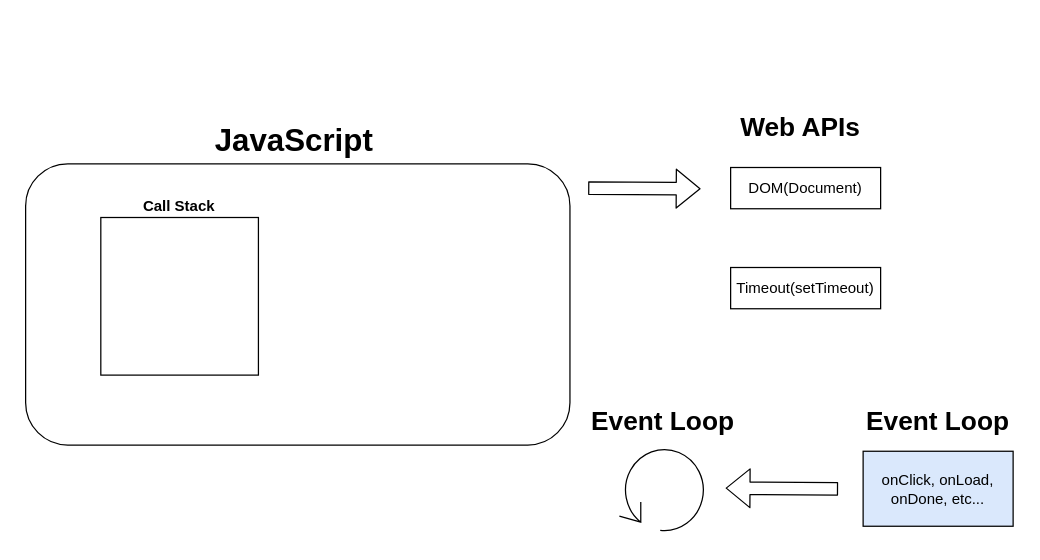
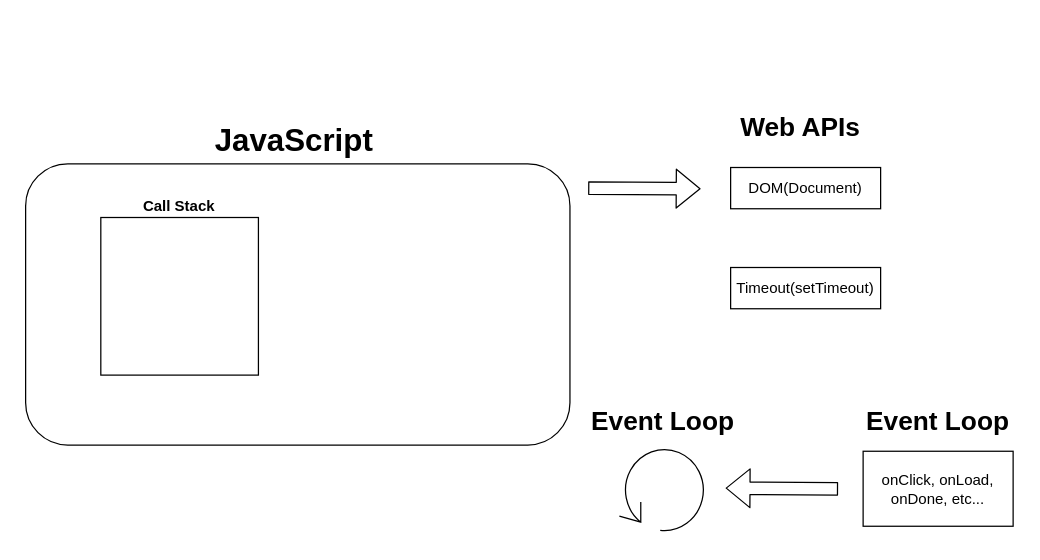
(938, 489) -> (938, 489)
